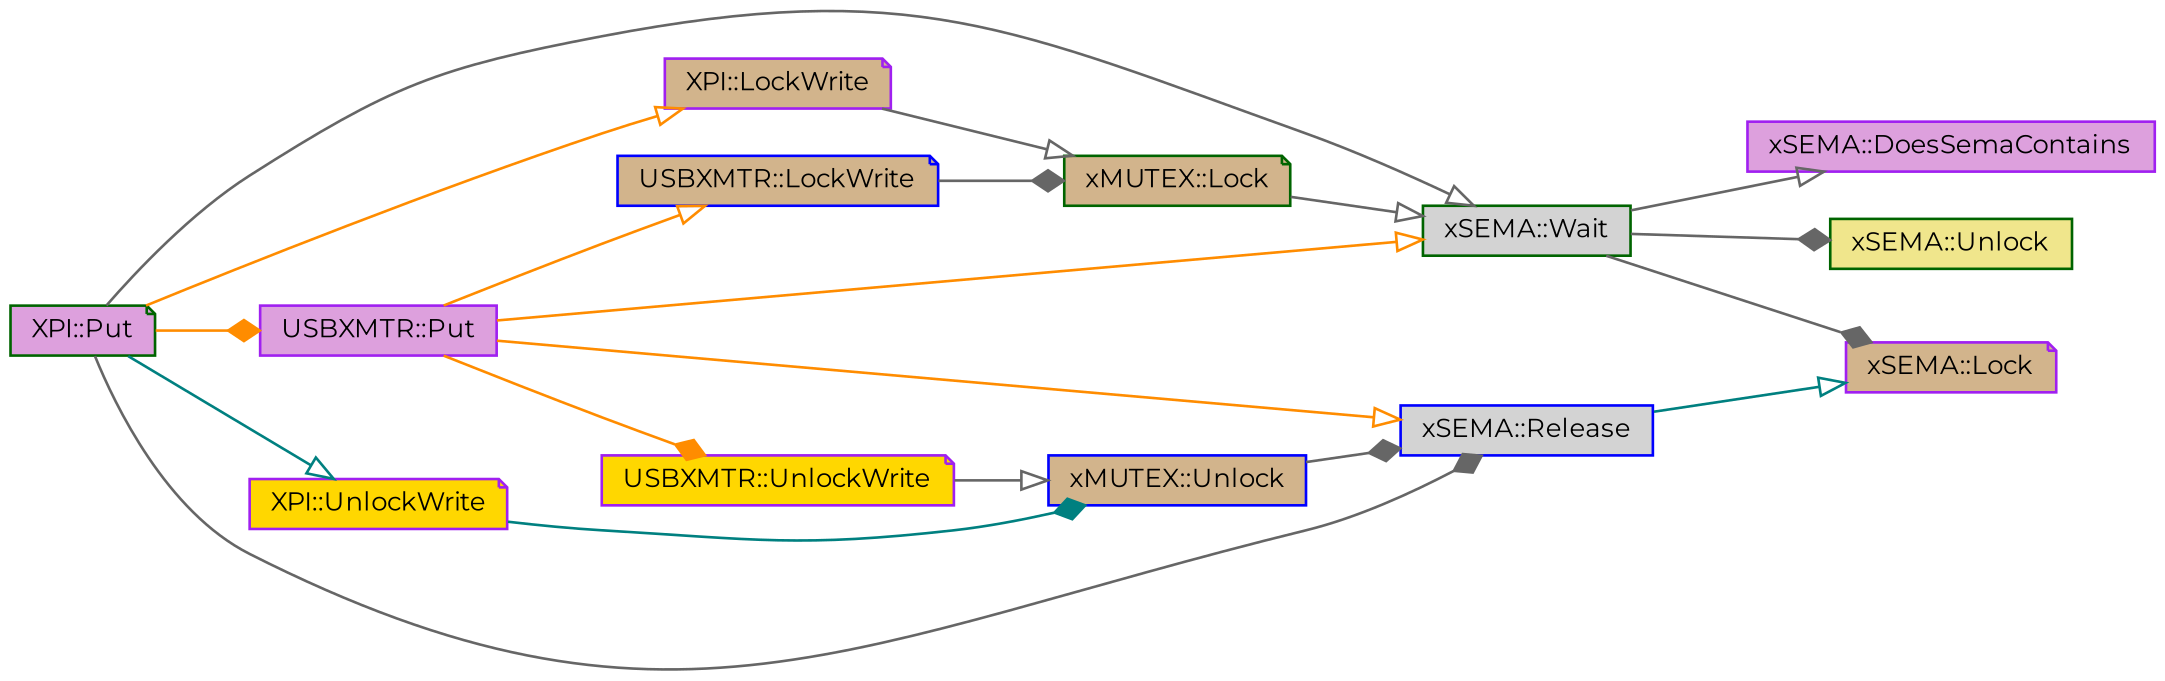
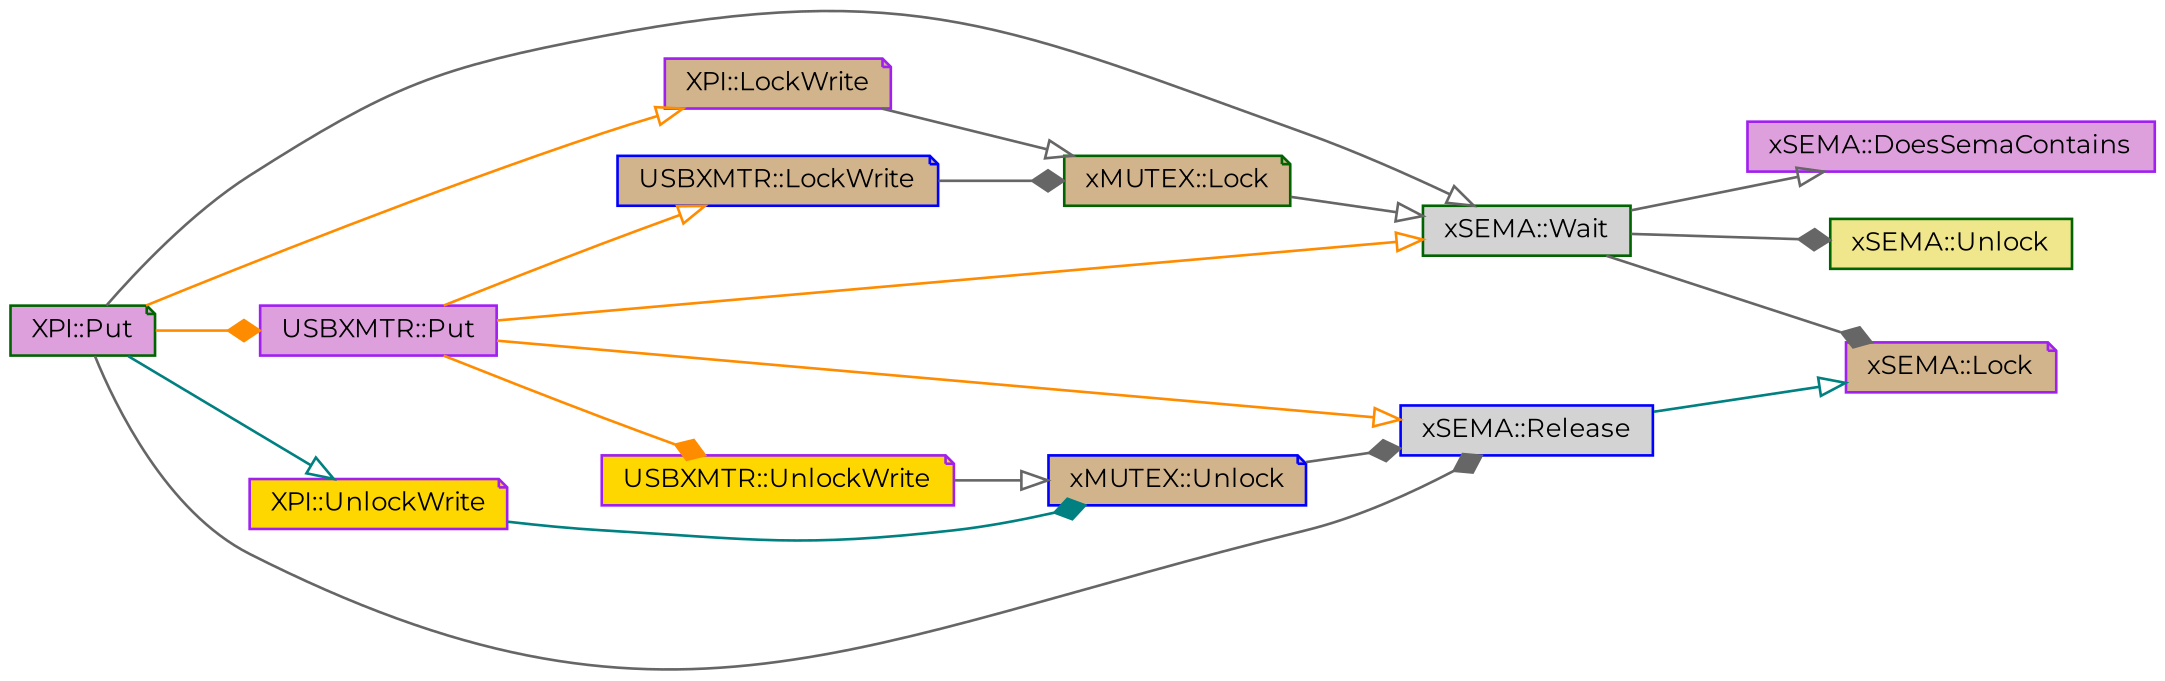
(1177, 480) -> (1177, 480)
